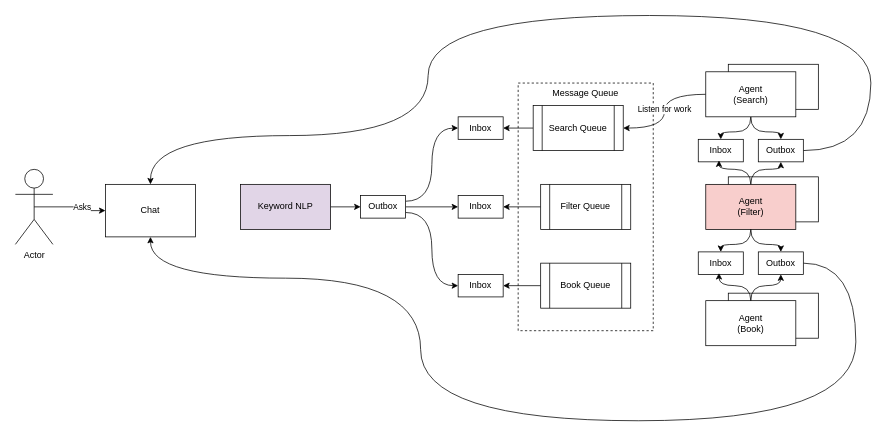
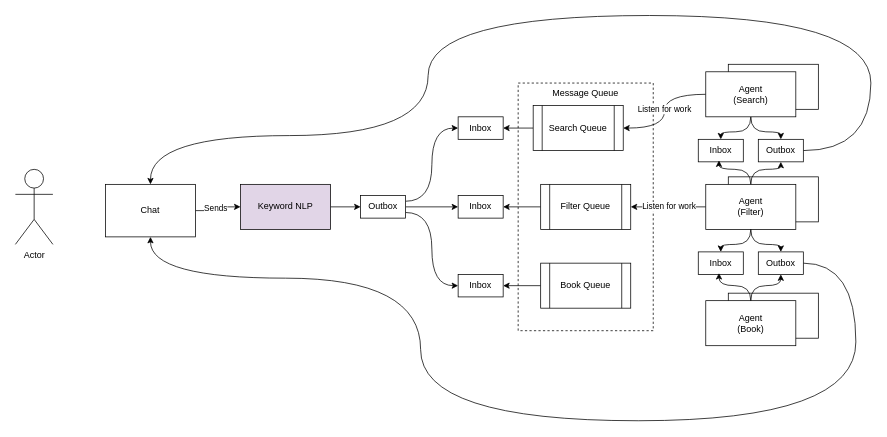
none -> (666, 207)
(750, 207) -> (750, 207)
(84, 210) -> none
none -> (217, 210)
